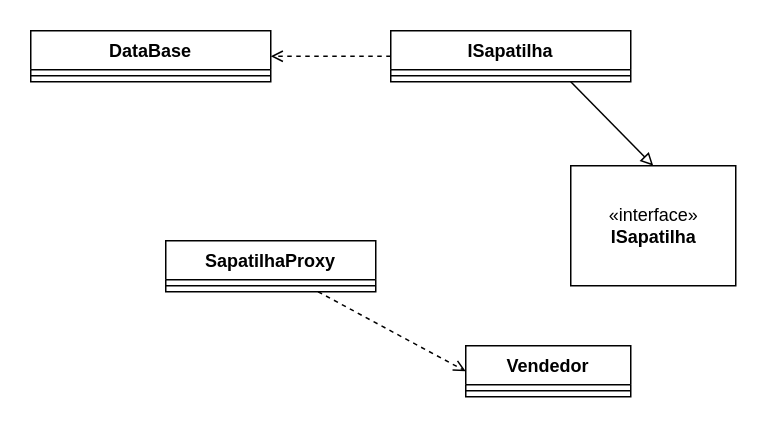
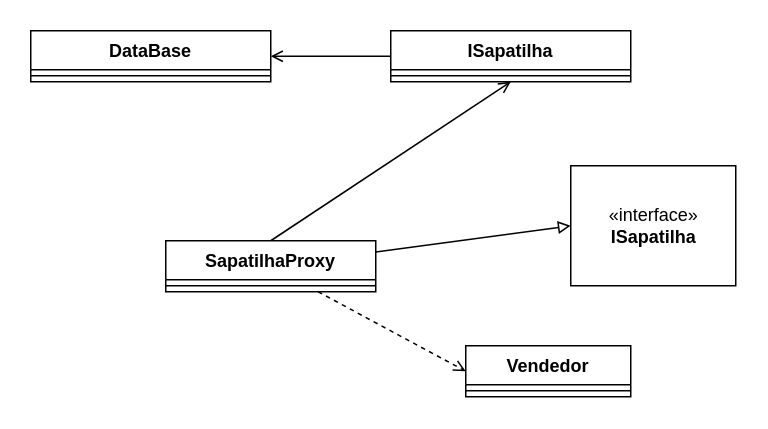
(330, 56) -> (330, 56)
(609, 120) -> none
none -> (389, 162)
none -> (467, 240)
